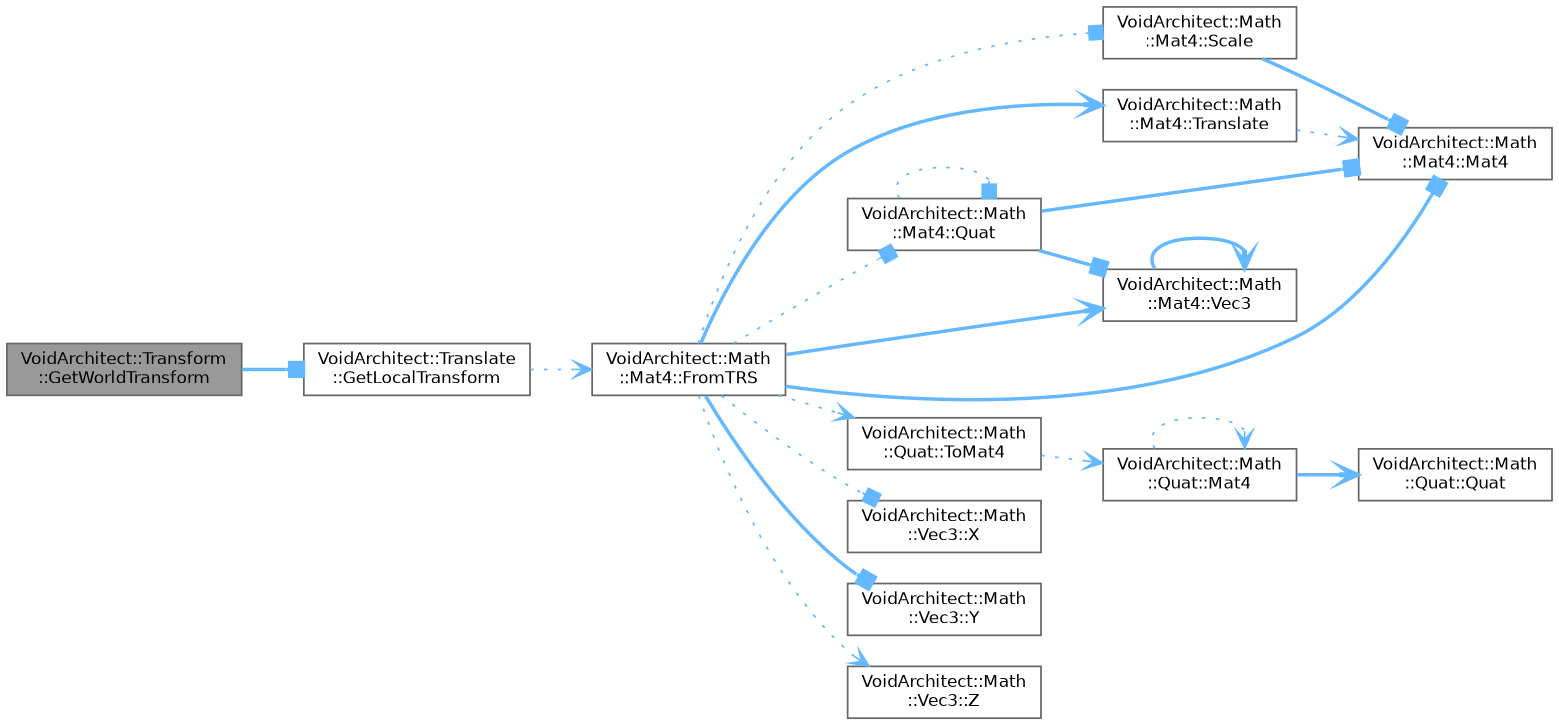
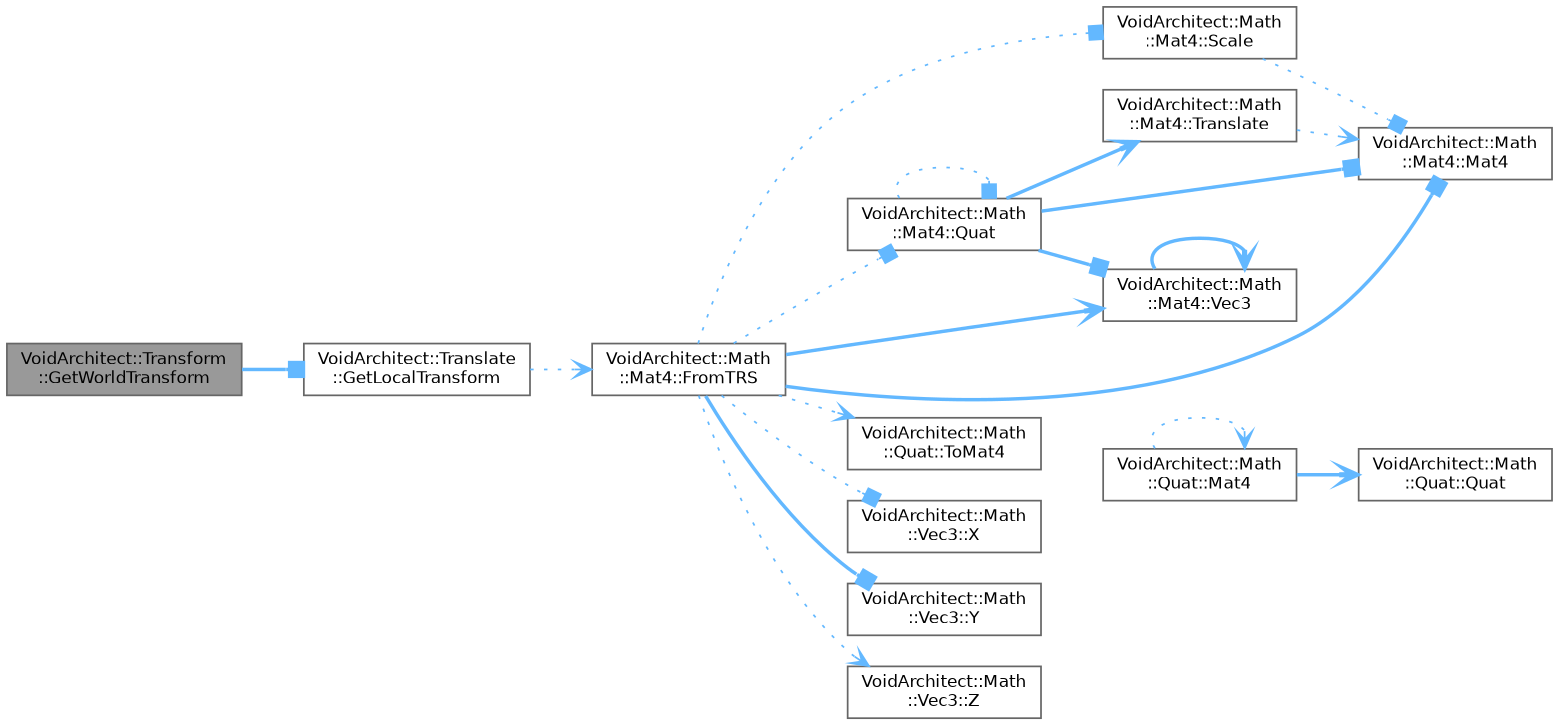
(1326, 88) -> (1326, 88)
(848, 152) -> (1064, 173)
(1063, 458) -> none
